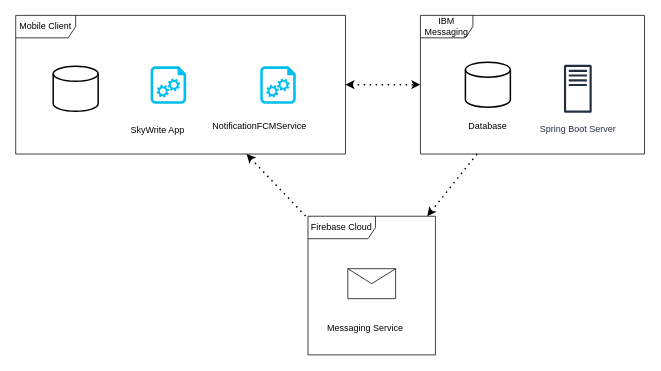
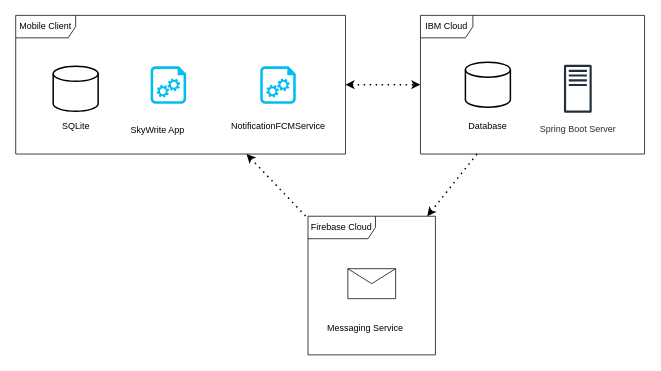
(447, 27) -> (447, 27)
none -> (75, 126)
(259, 126) -> (278, 126)
